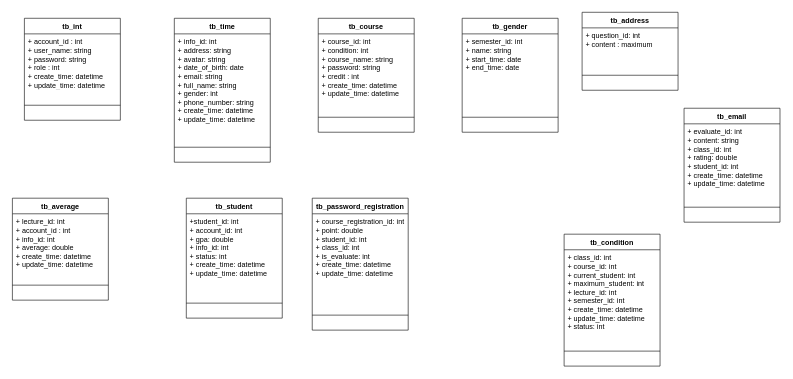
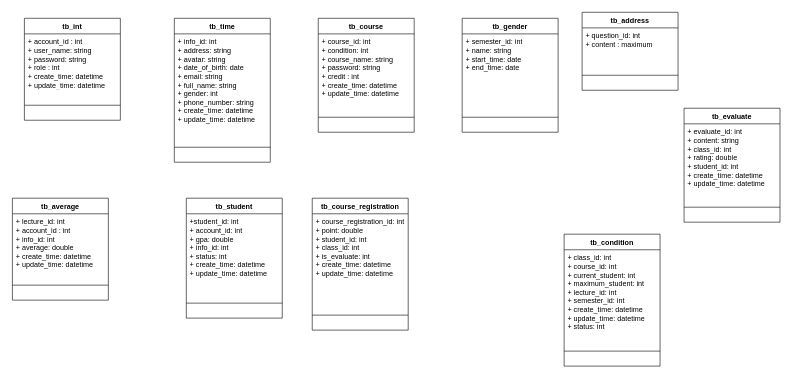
(732, 117) -> (732, 117)
(360, 207) -> (360, 207)
